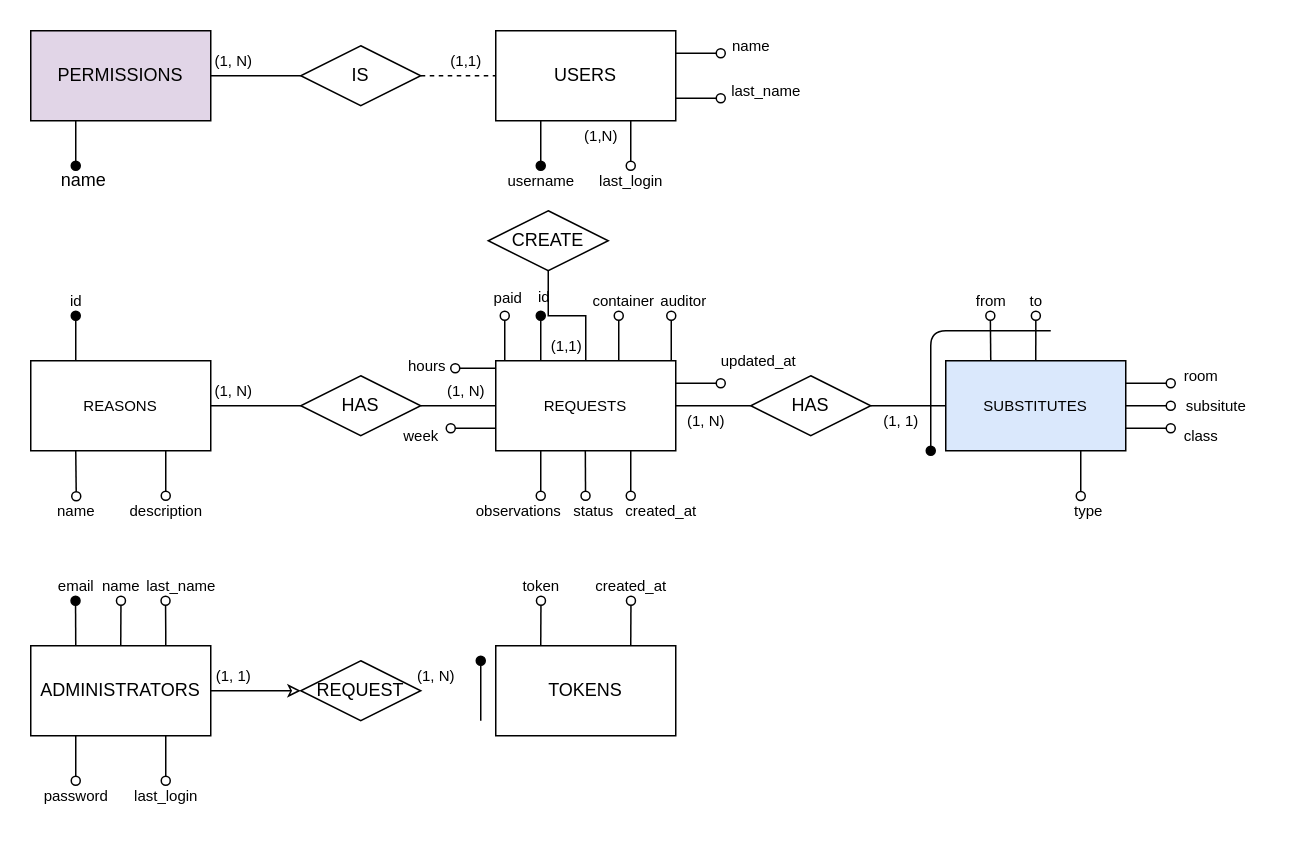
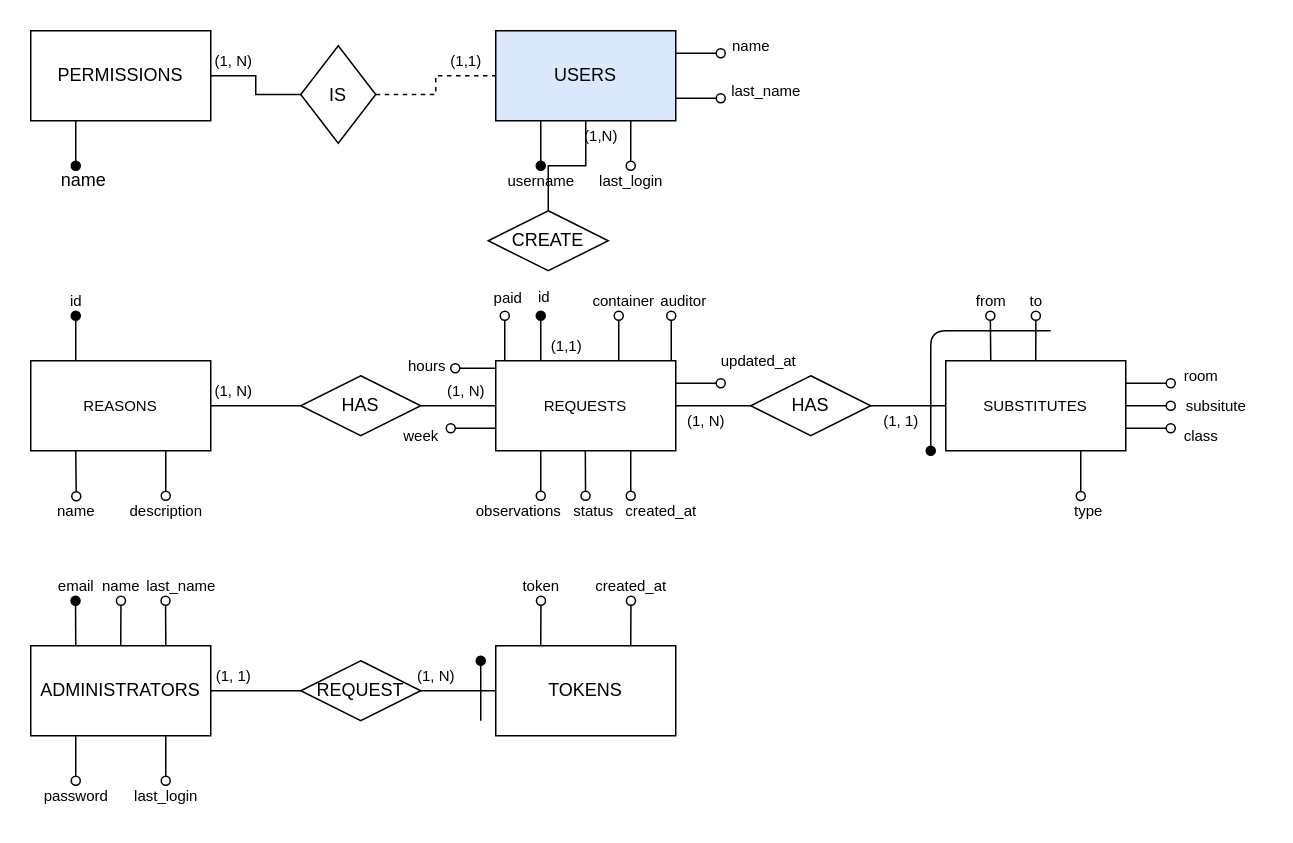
(121, 76) -> (121, 76)
(361, 76) -> (338, 95)
(586, 76) -> (586, 76)
none -> (568, 166)
(582, 316) -> none
(1036, 406) -> (1036, 406)
(289, 691) -> (293, 691)
none -> (458, 691)
